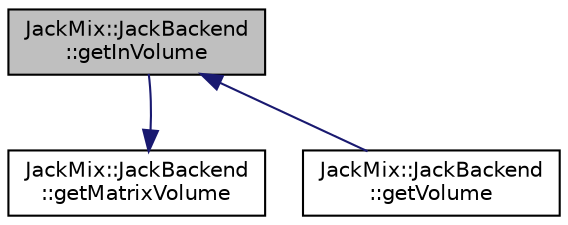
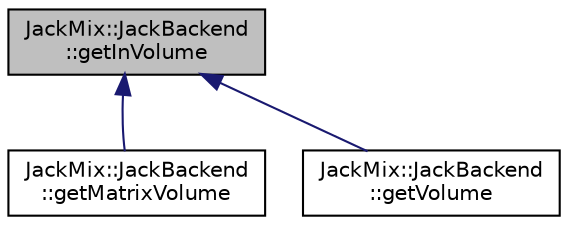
(151, 102) -> (123, 123)
